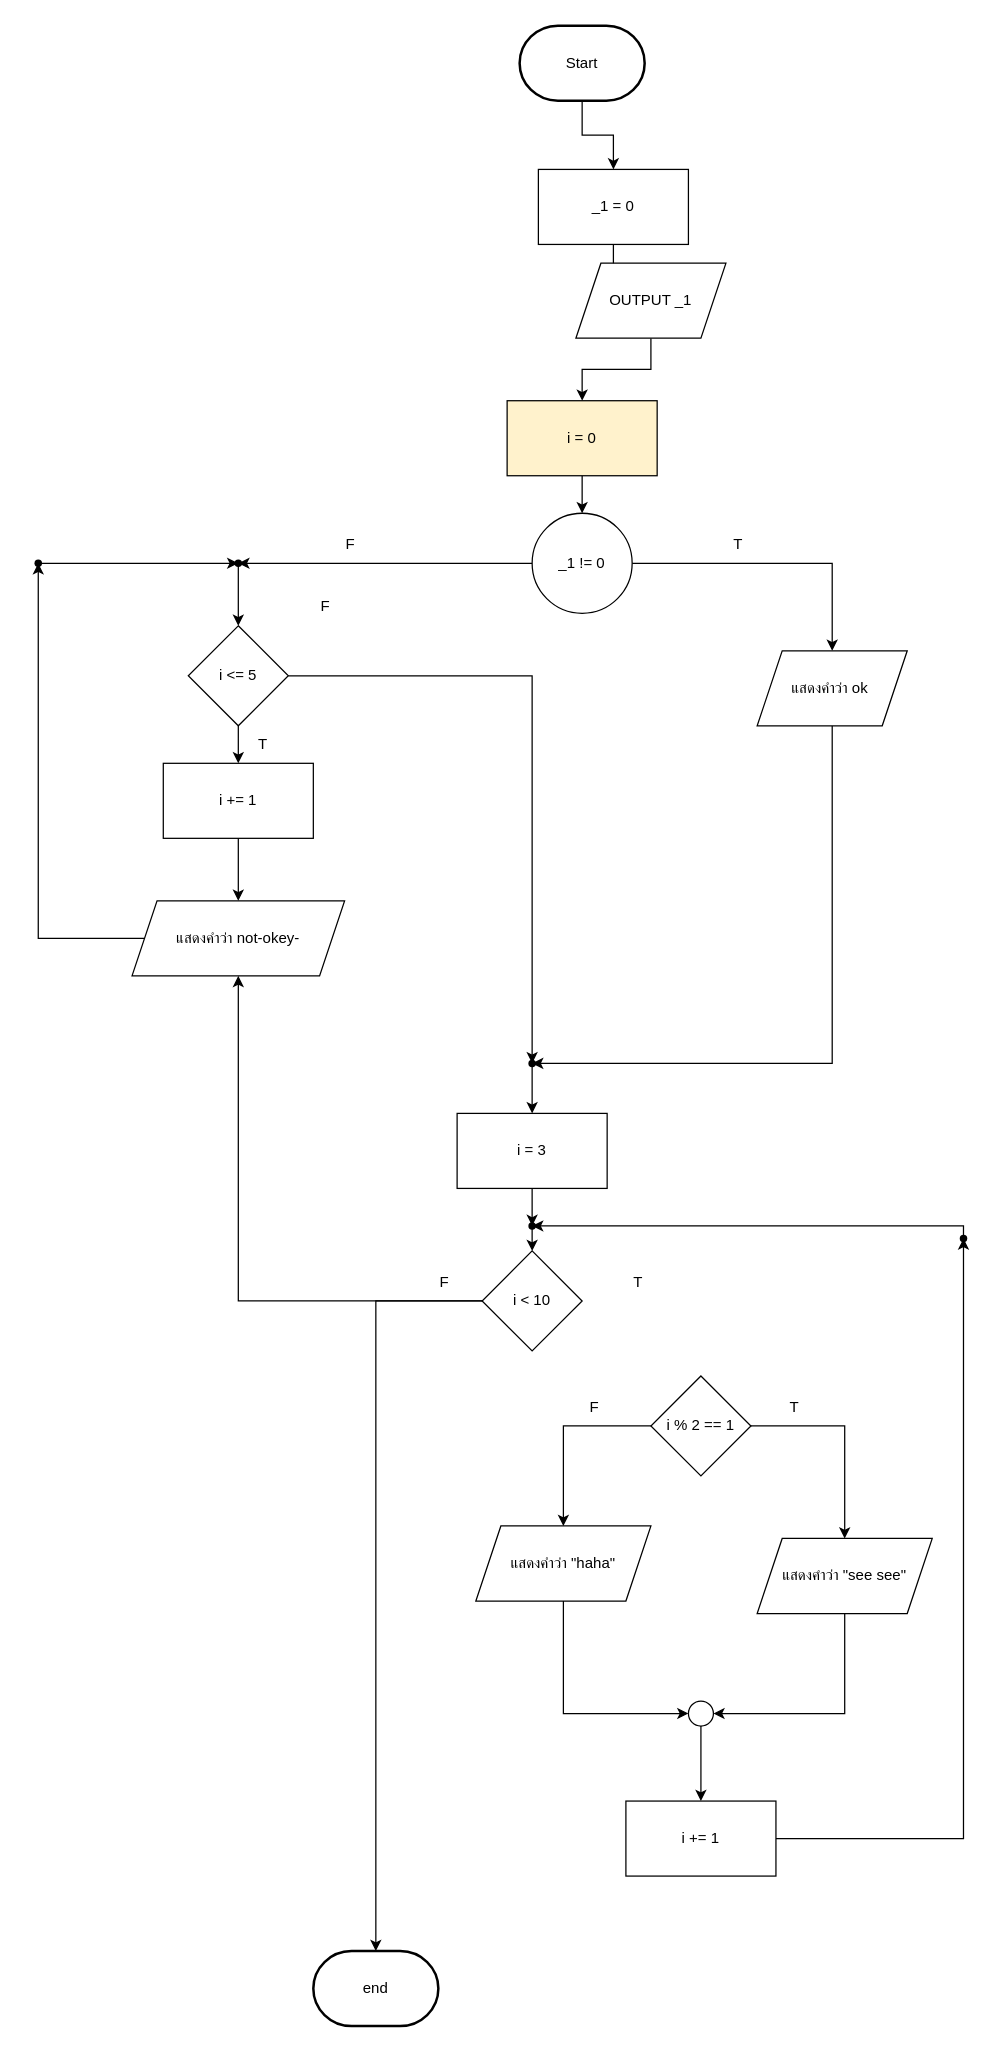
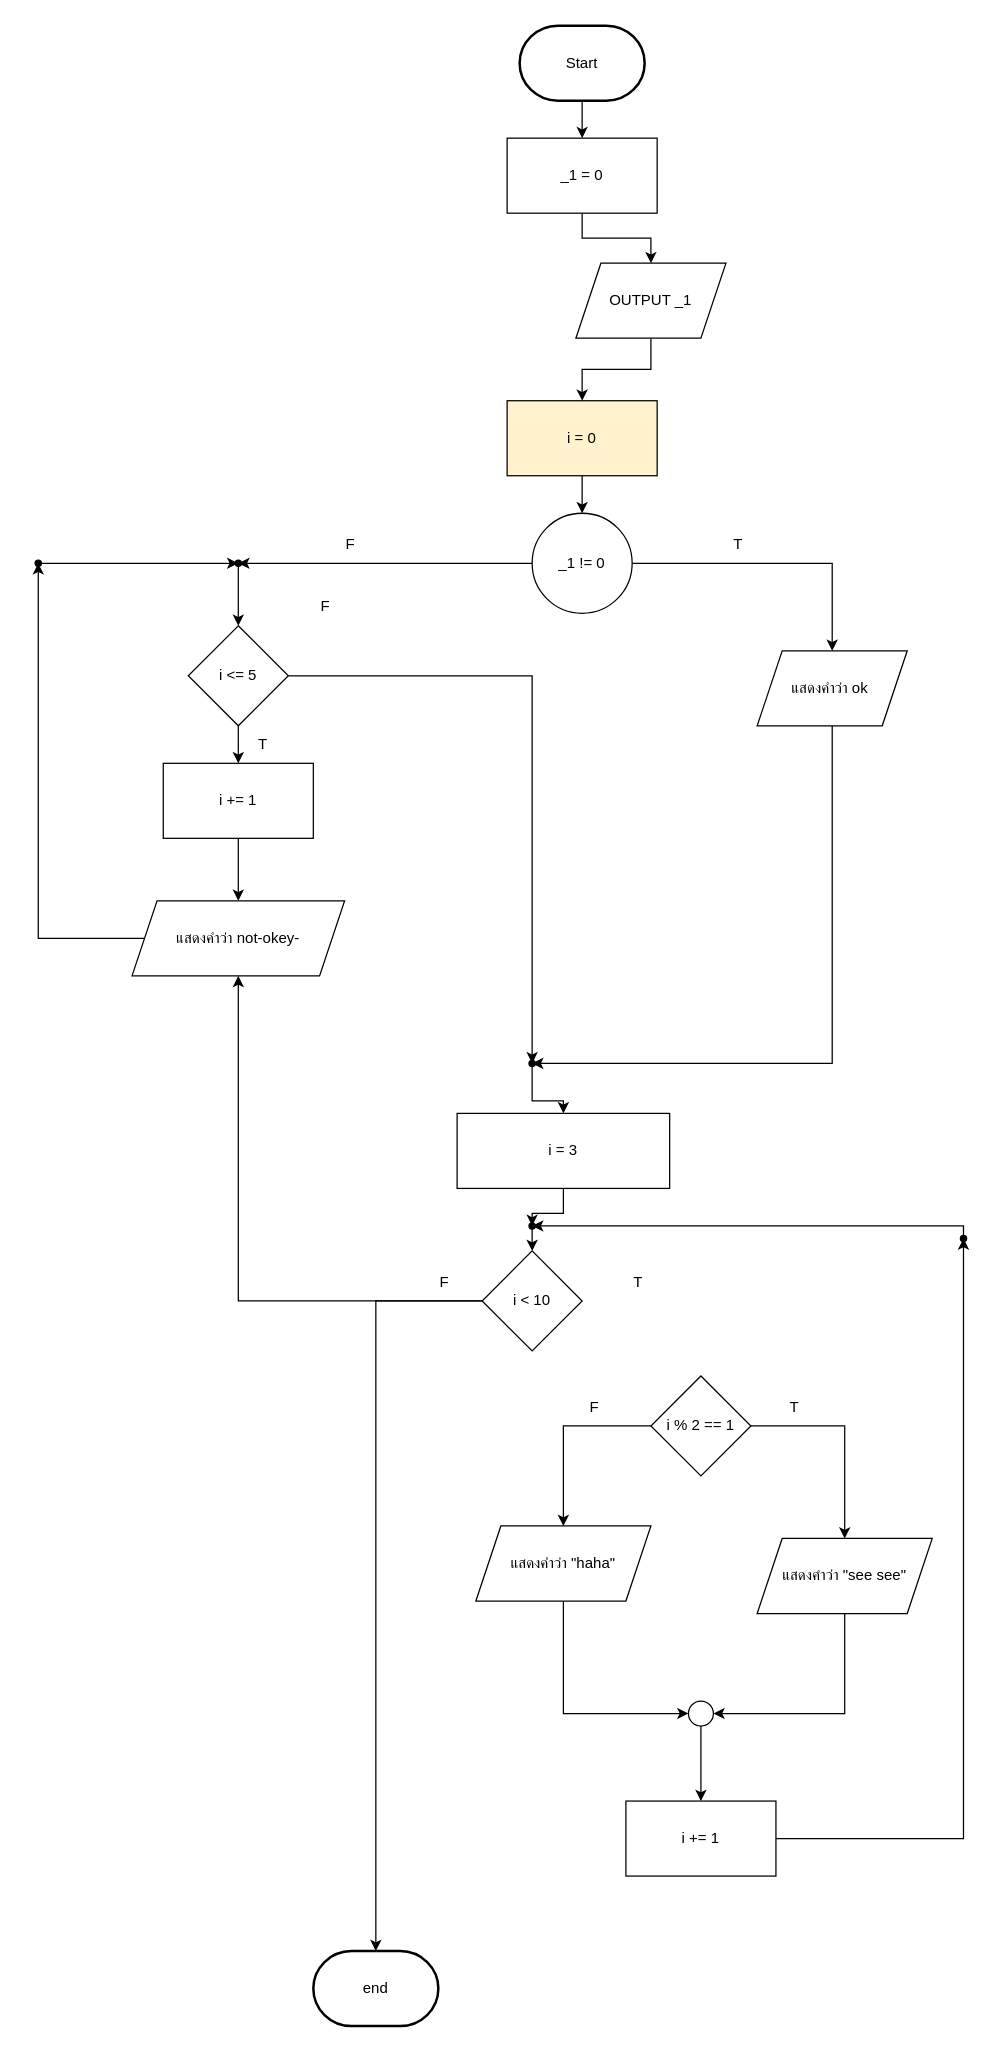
(613, 207) -> (582, 176)
(532, 1151) -> (563, 1151)
